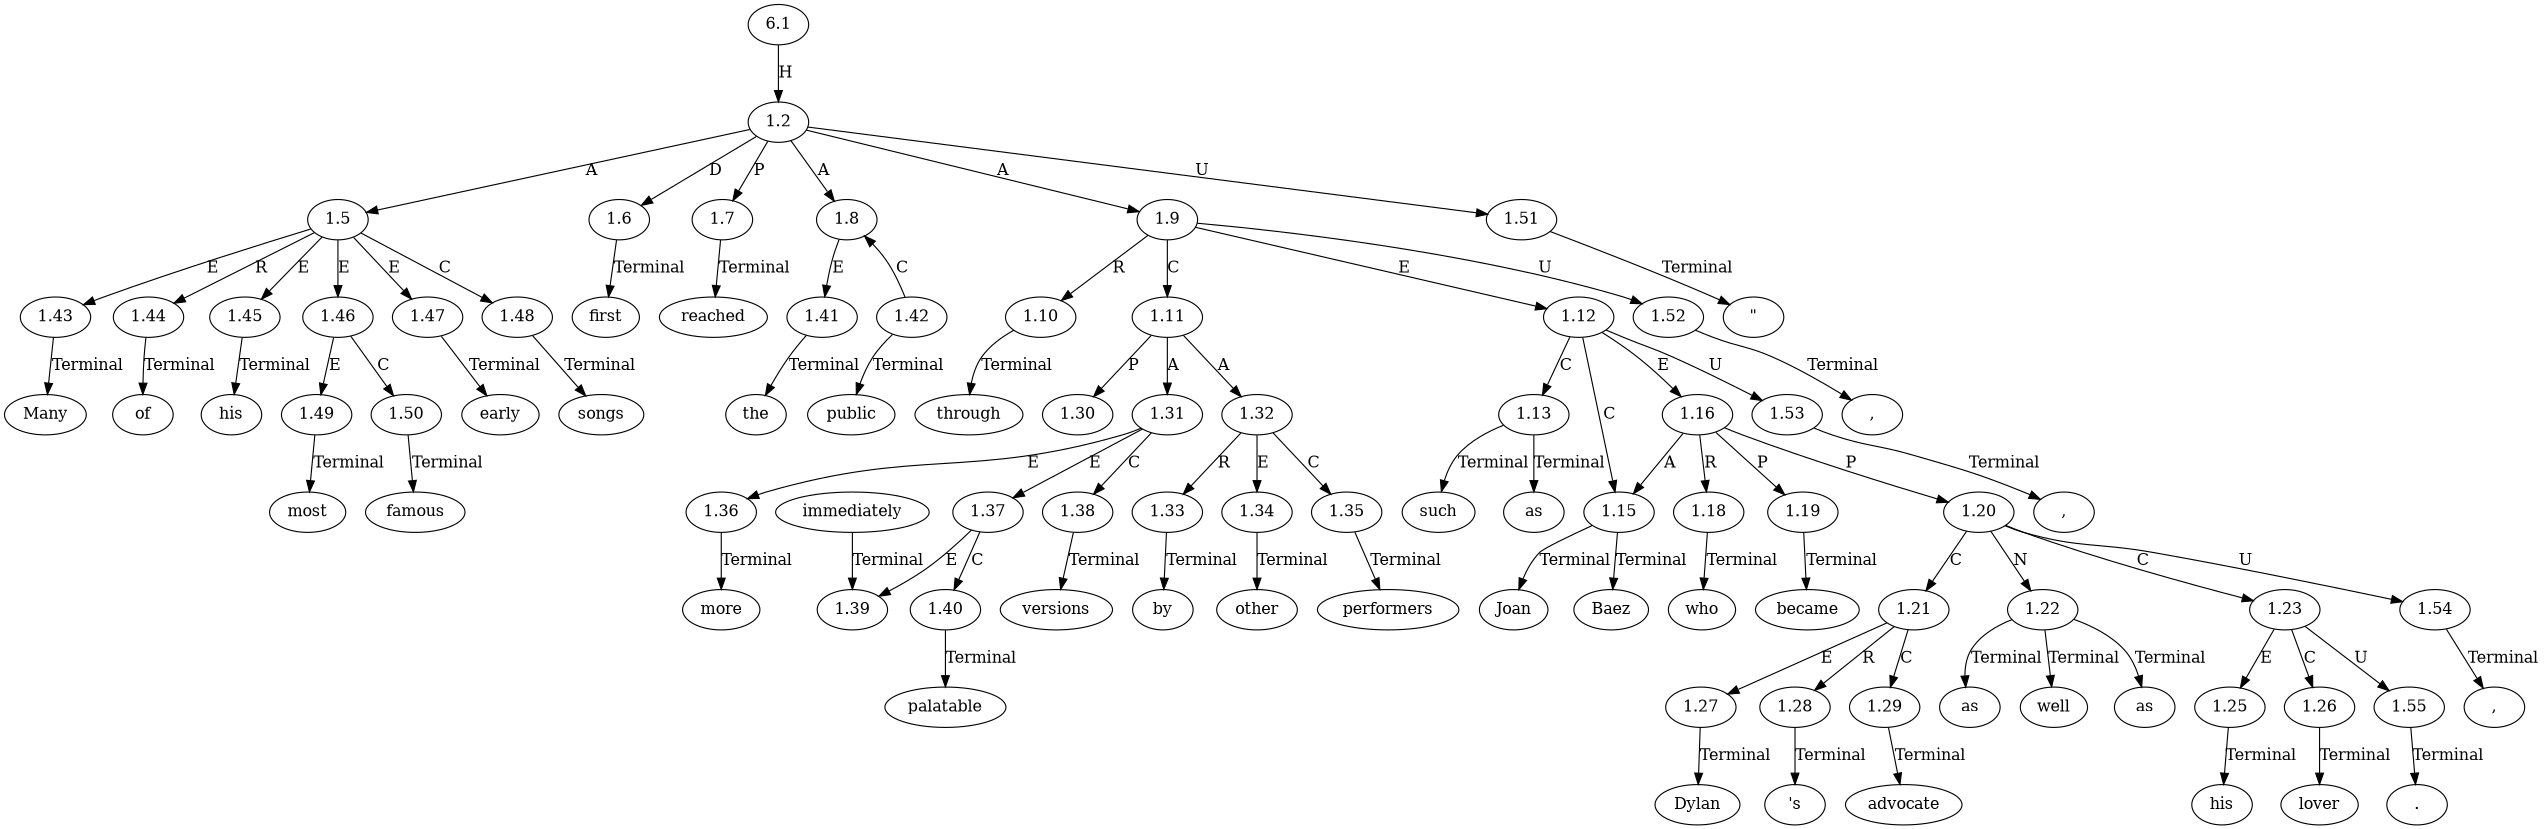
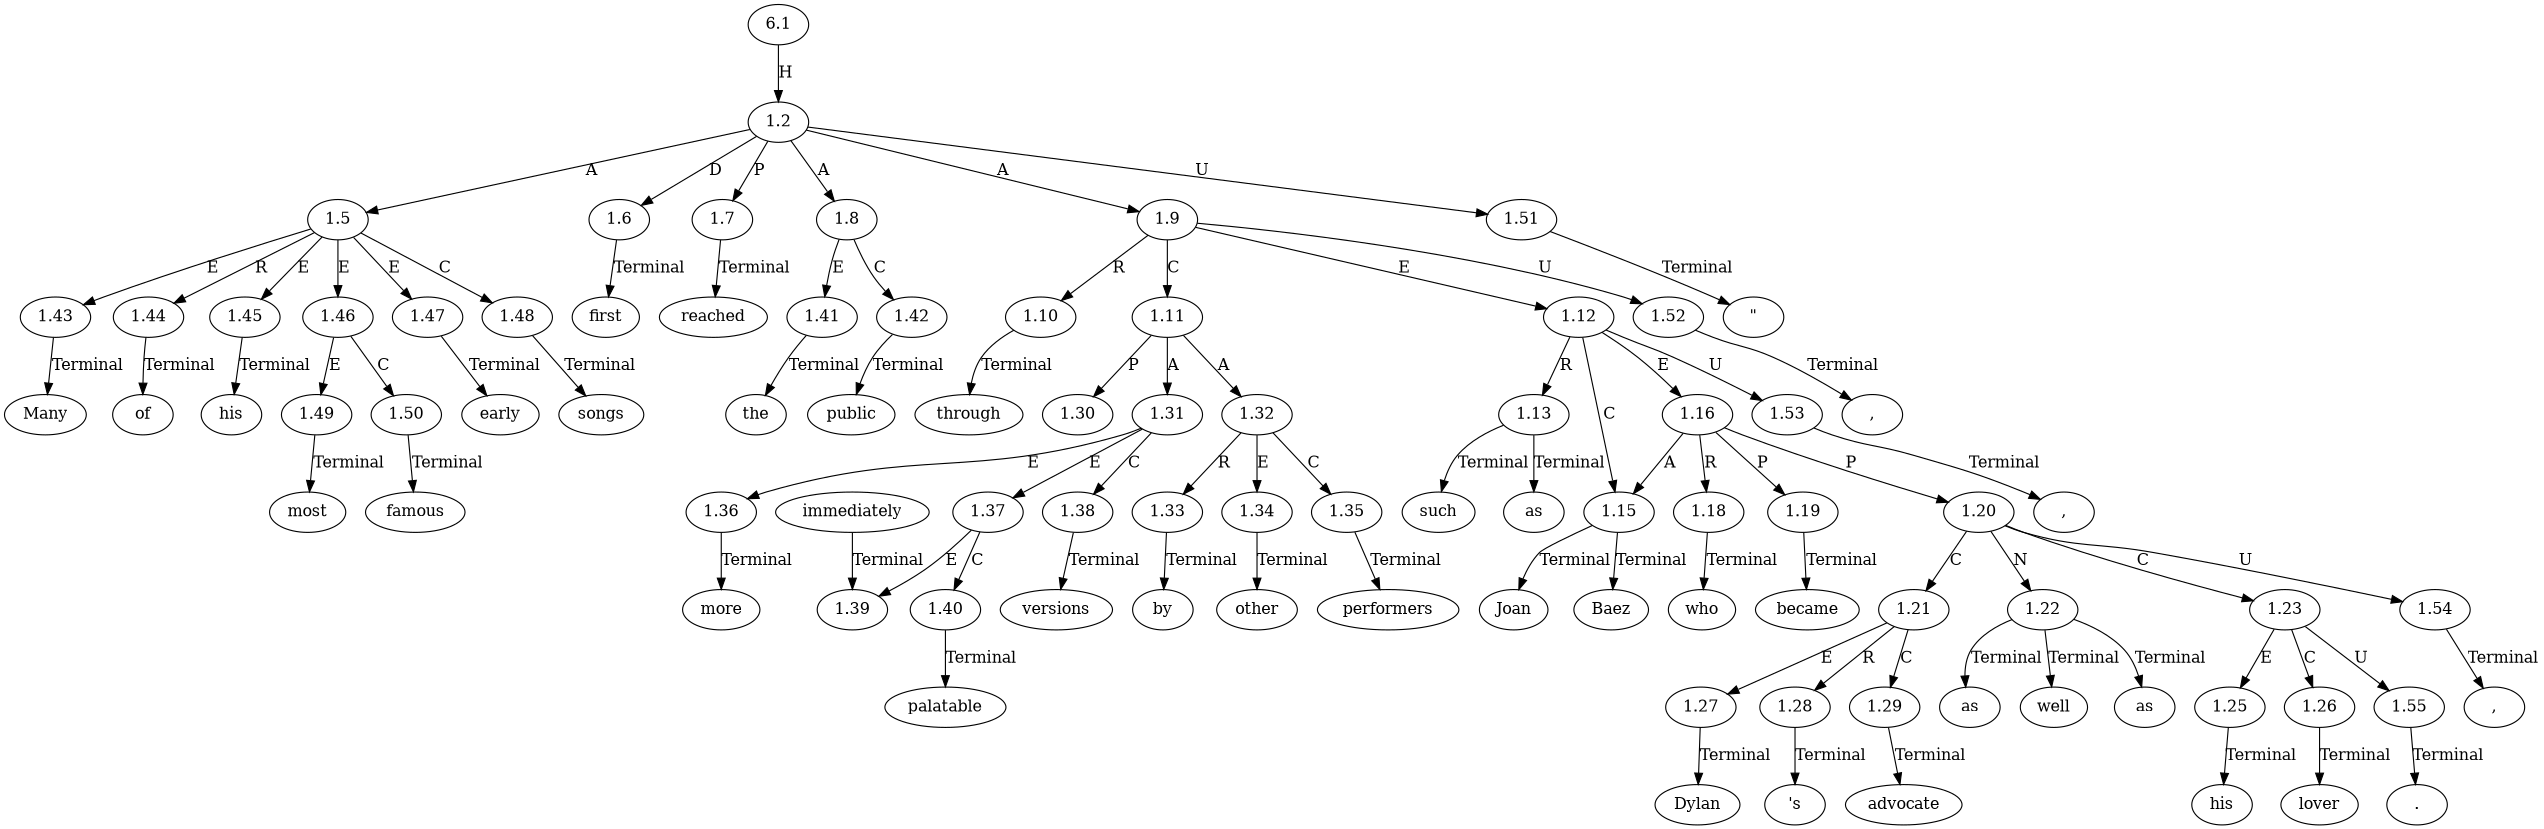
(892, 269) -> (867, 267)
(1566, 366) -> (1566, 366)
